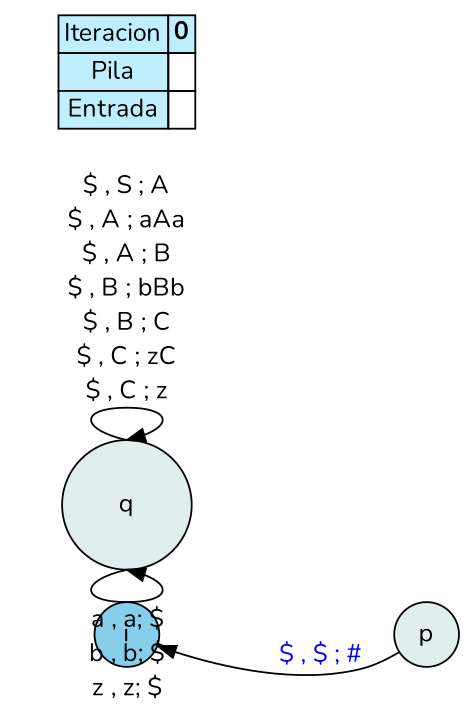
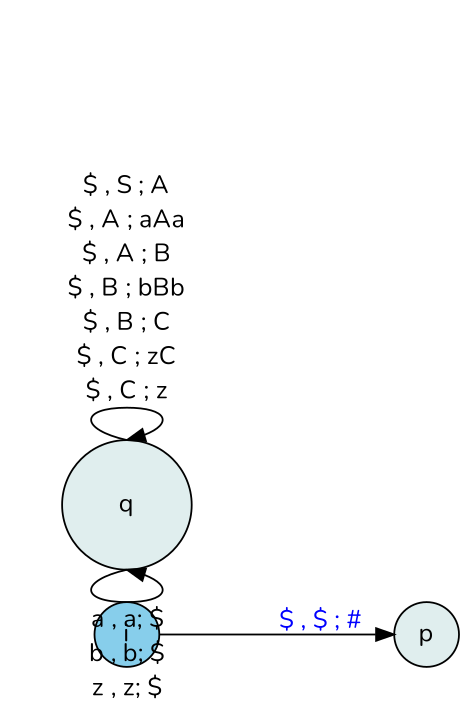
(127, 71) -> none
(288, 675) -> (268, 634)
